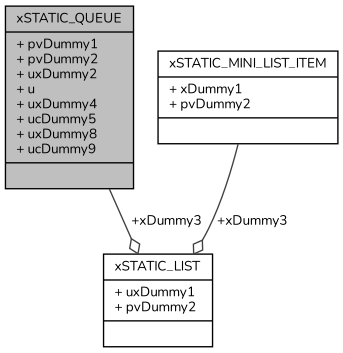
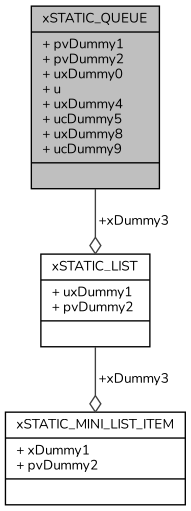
(57, 74) -> (83, 74)
(223, 193) -> (95, 371)
